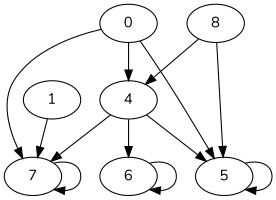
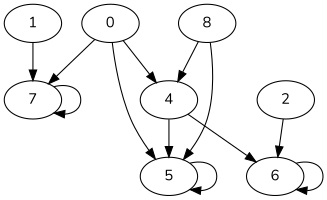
none -> (286, 100)
(85, 135) -> none
